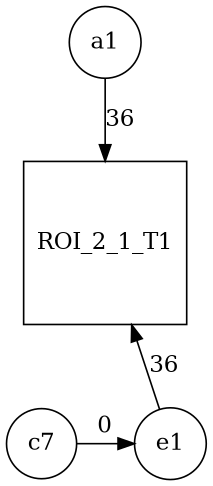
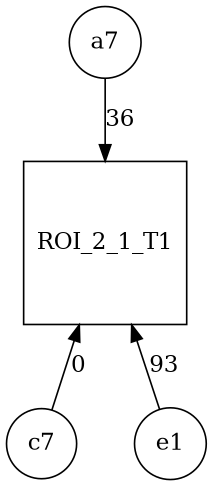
(105, 42) -> (105, 42)
(165, 366) -> (165, 366)
(97, 444) -> (63, 375)
